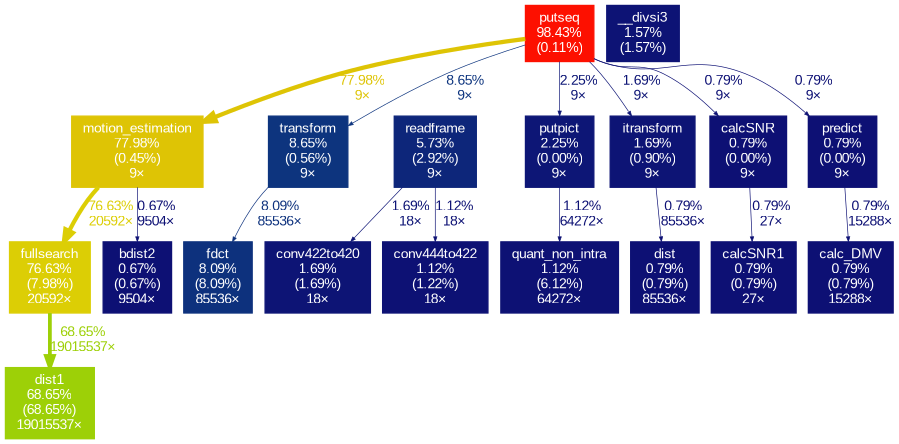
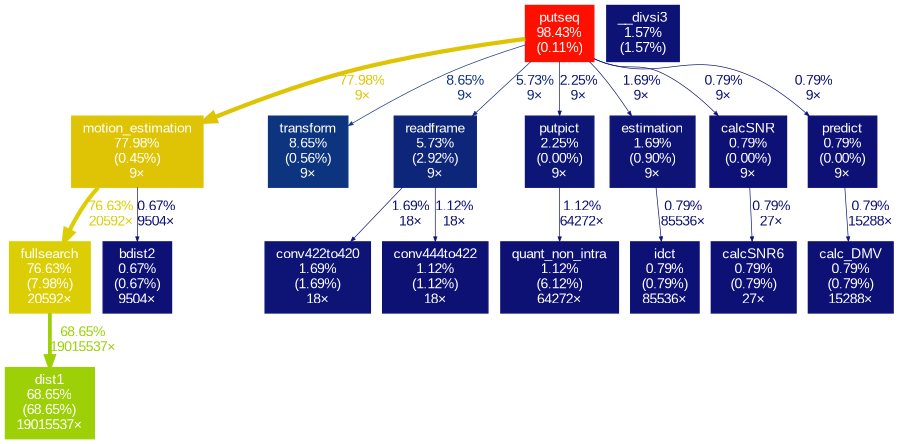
none -> (503, 87)
(653, 152) -> (653, 152)
(218, 277) -> none
(435, 277) -> (435, 277)
(665, 277) -> (665, 277)
(754, 277) -> (754, 277)
